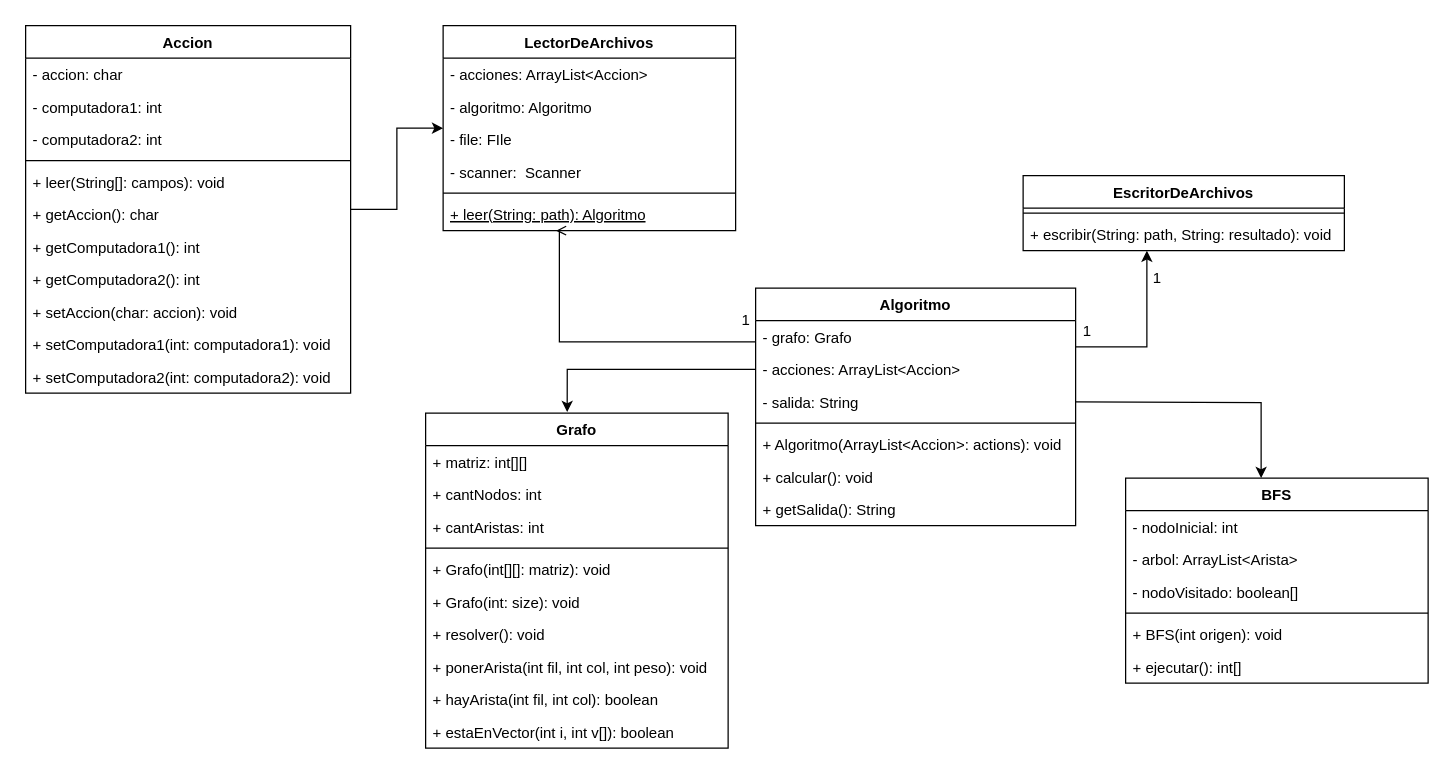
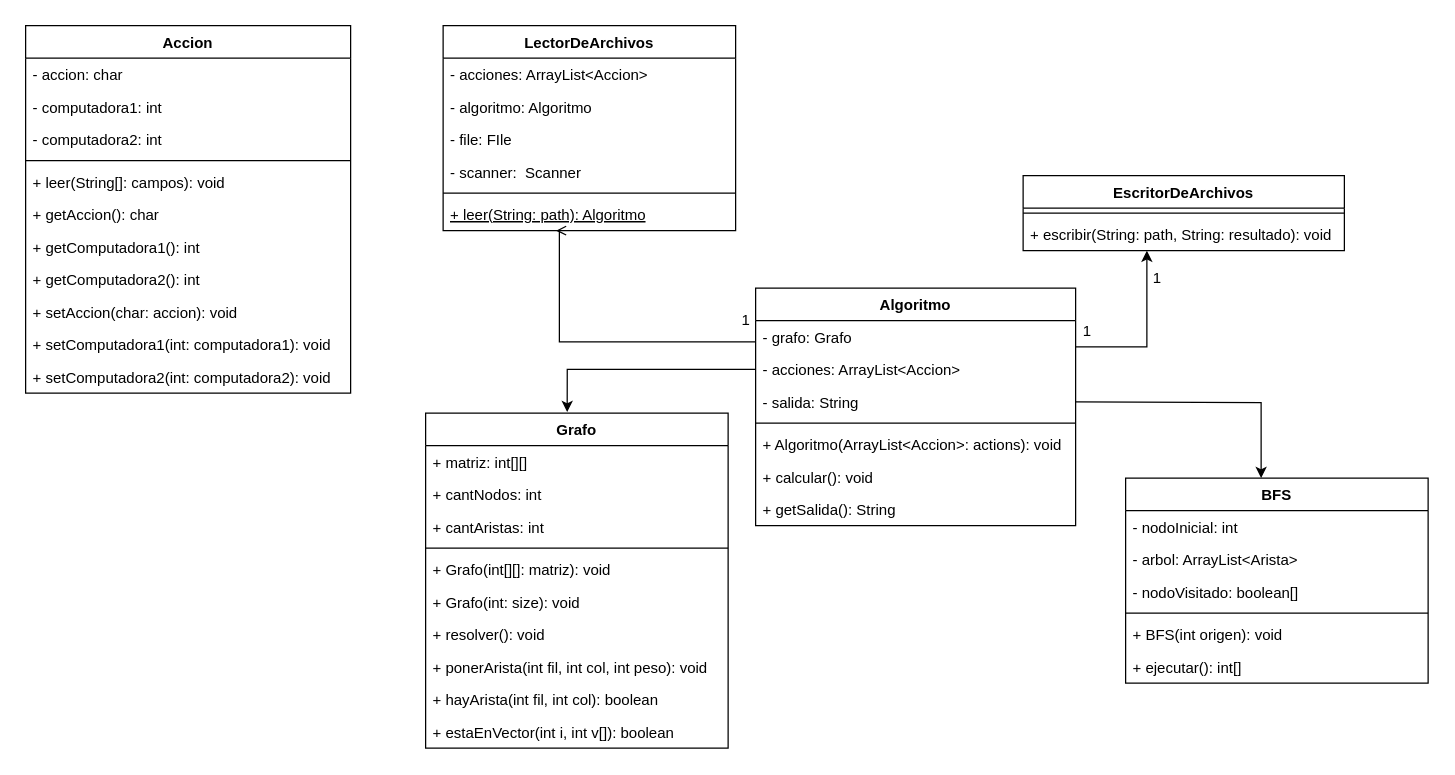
(397, 172) -> none
